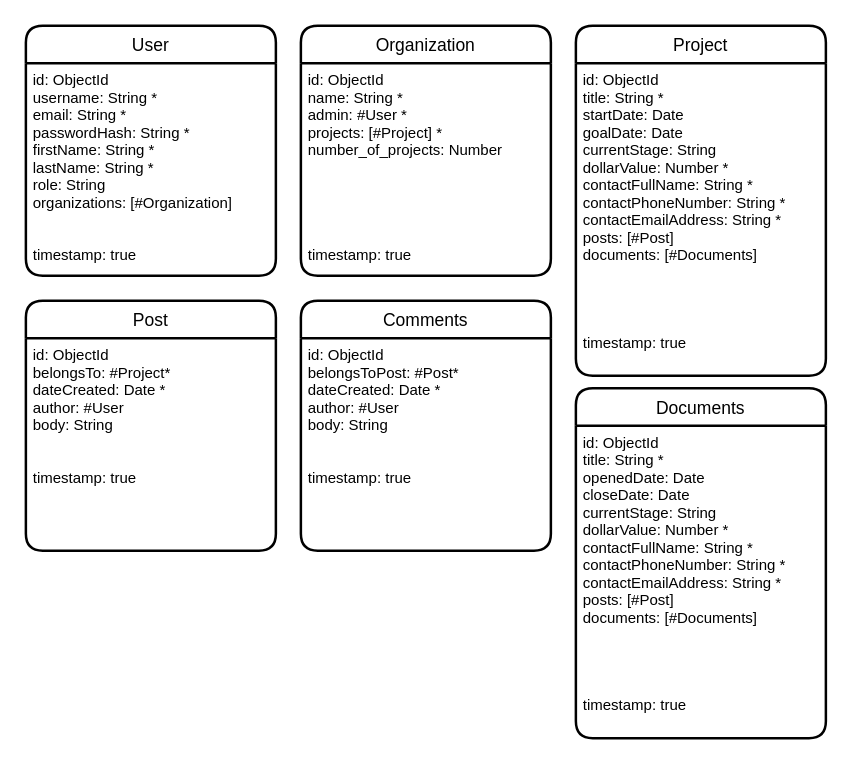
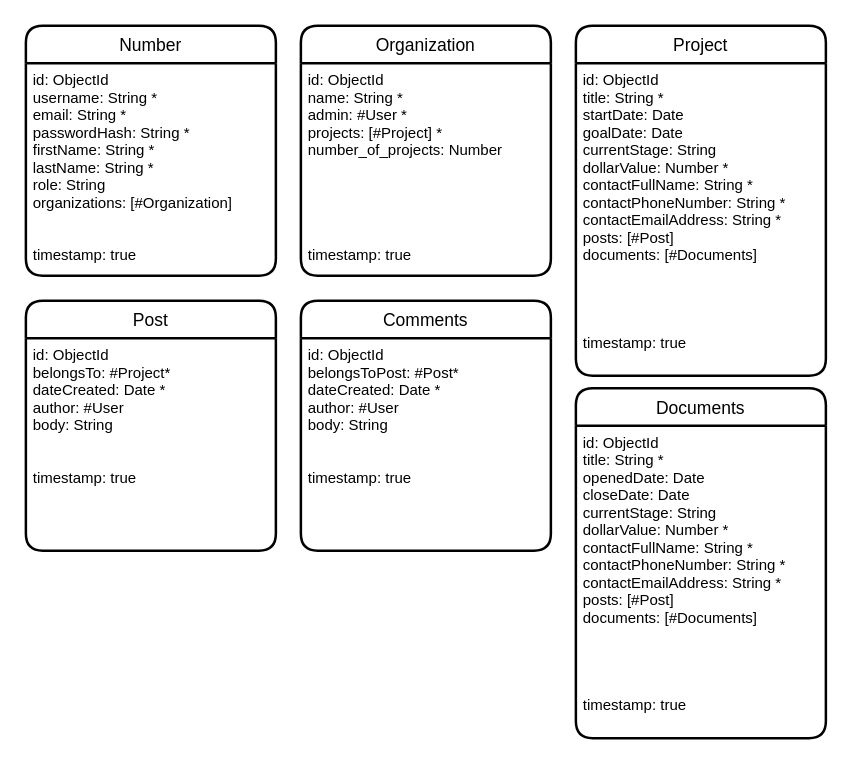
(150, 45) -> (150, 45)
